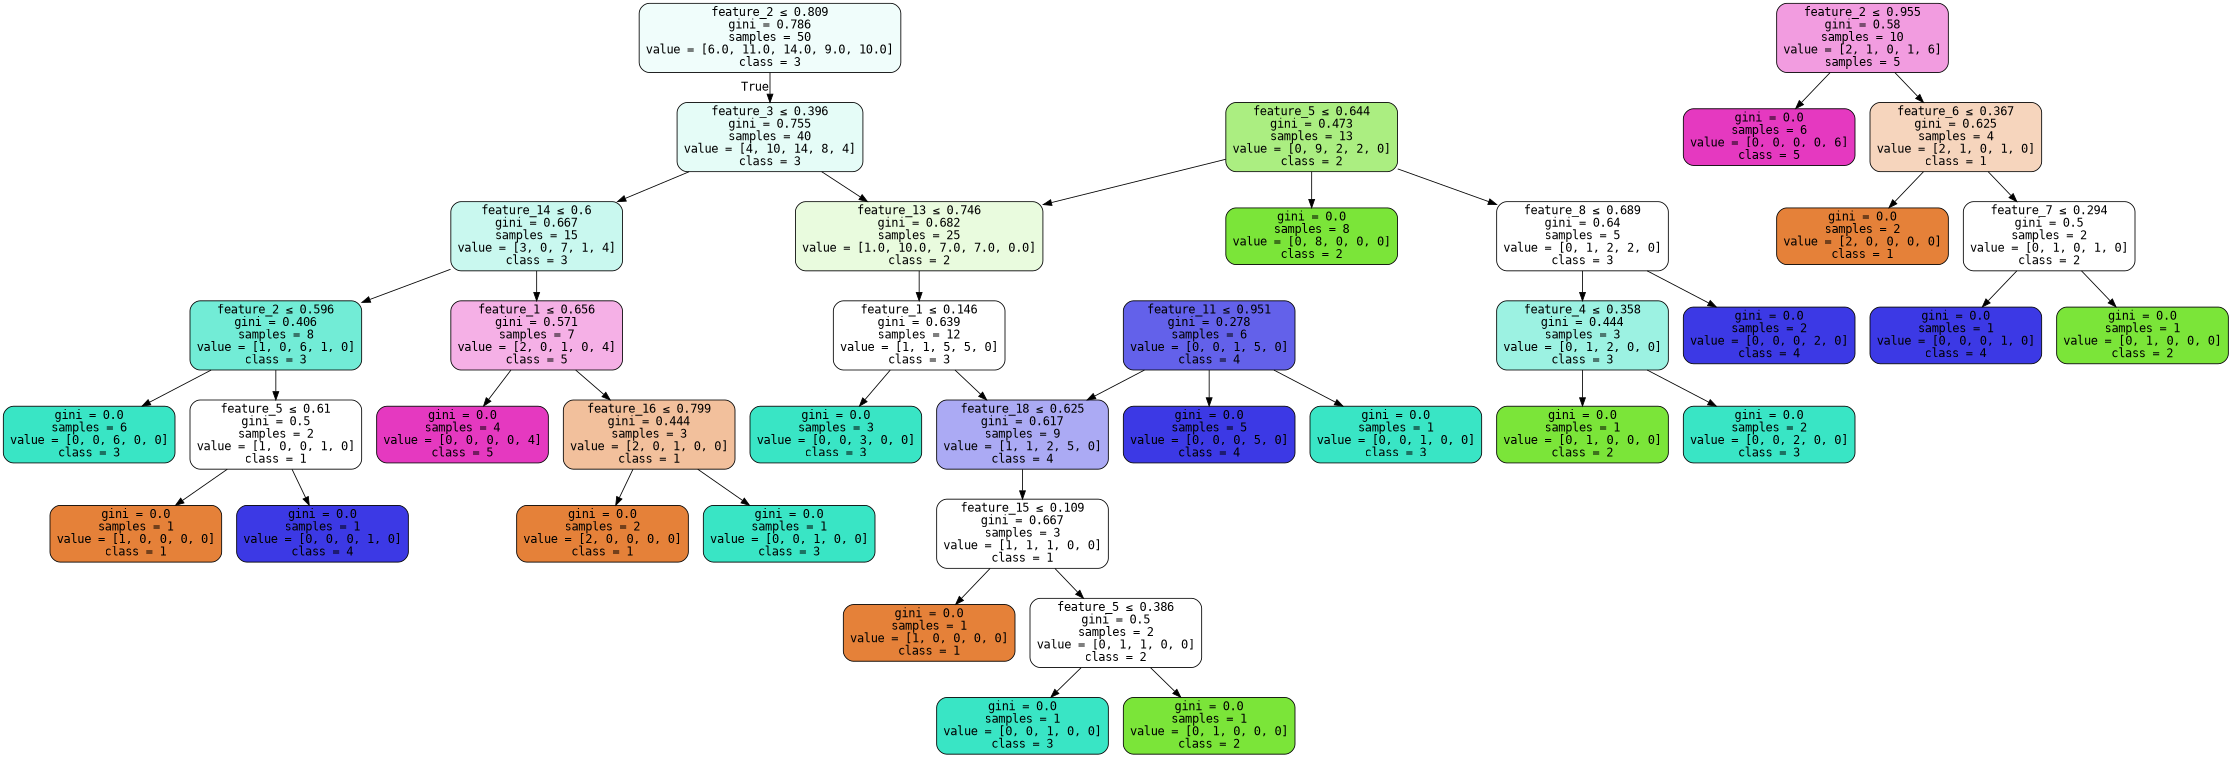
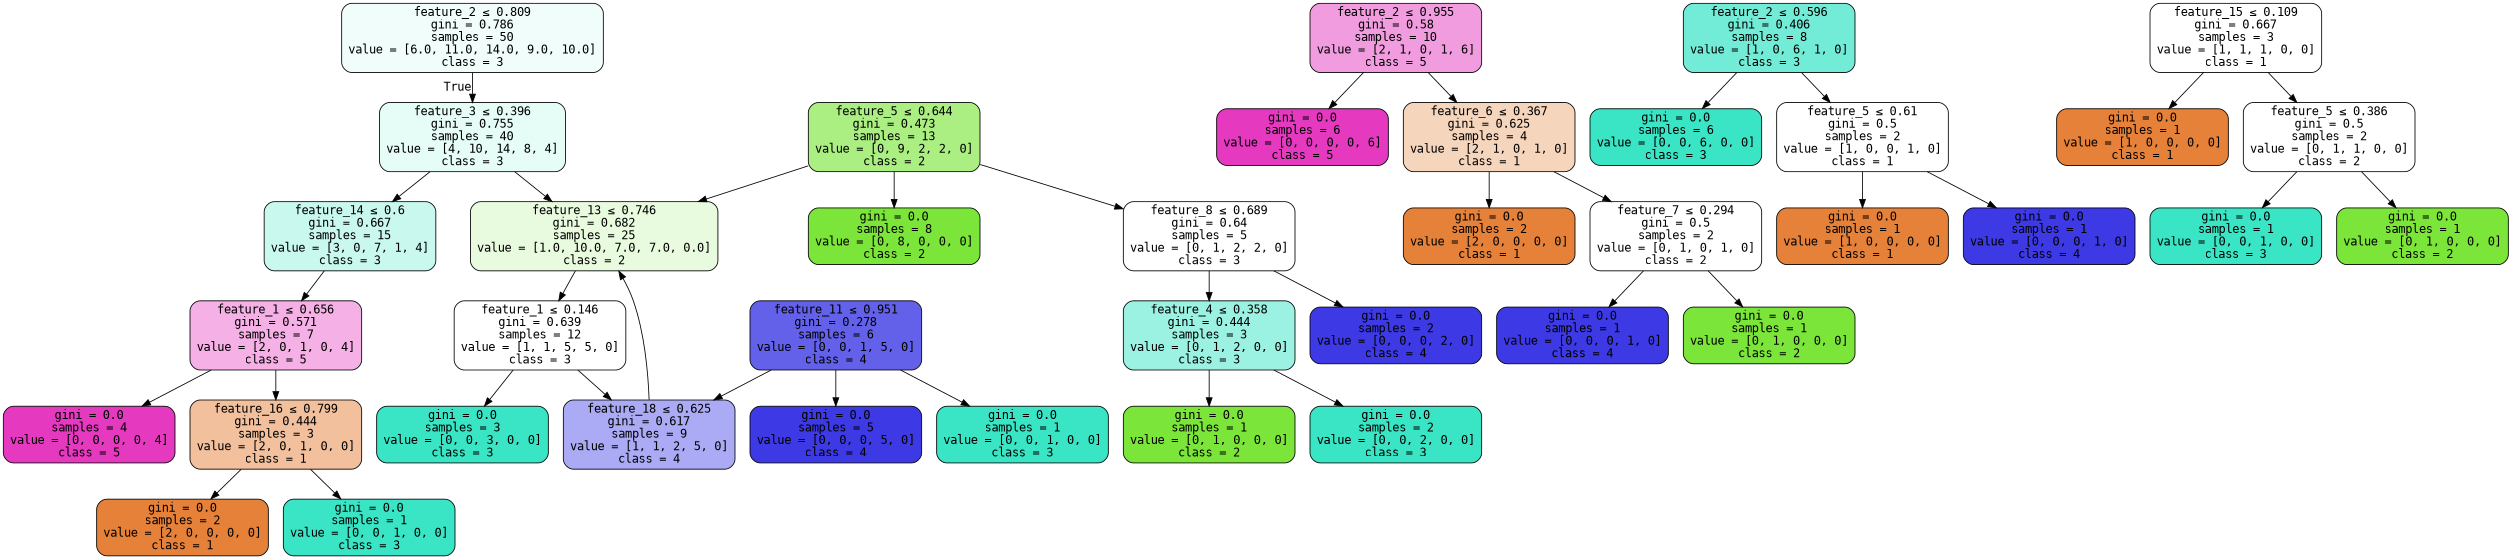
(1862, 62) -> (1396, 62)
(410, 284) -> none
(1022, 480) -> (643, 338)
